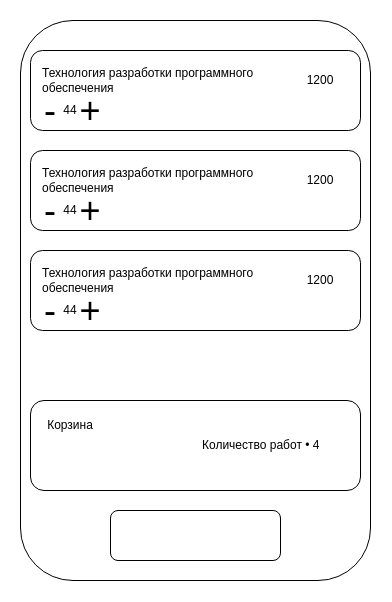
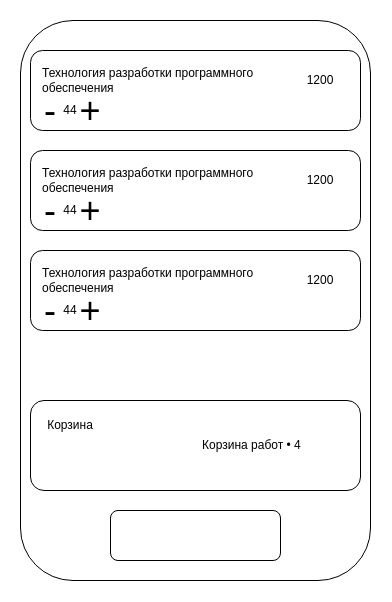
(267, 446) -> (257, 446)
